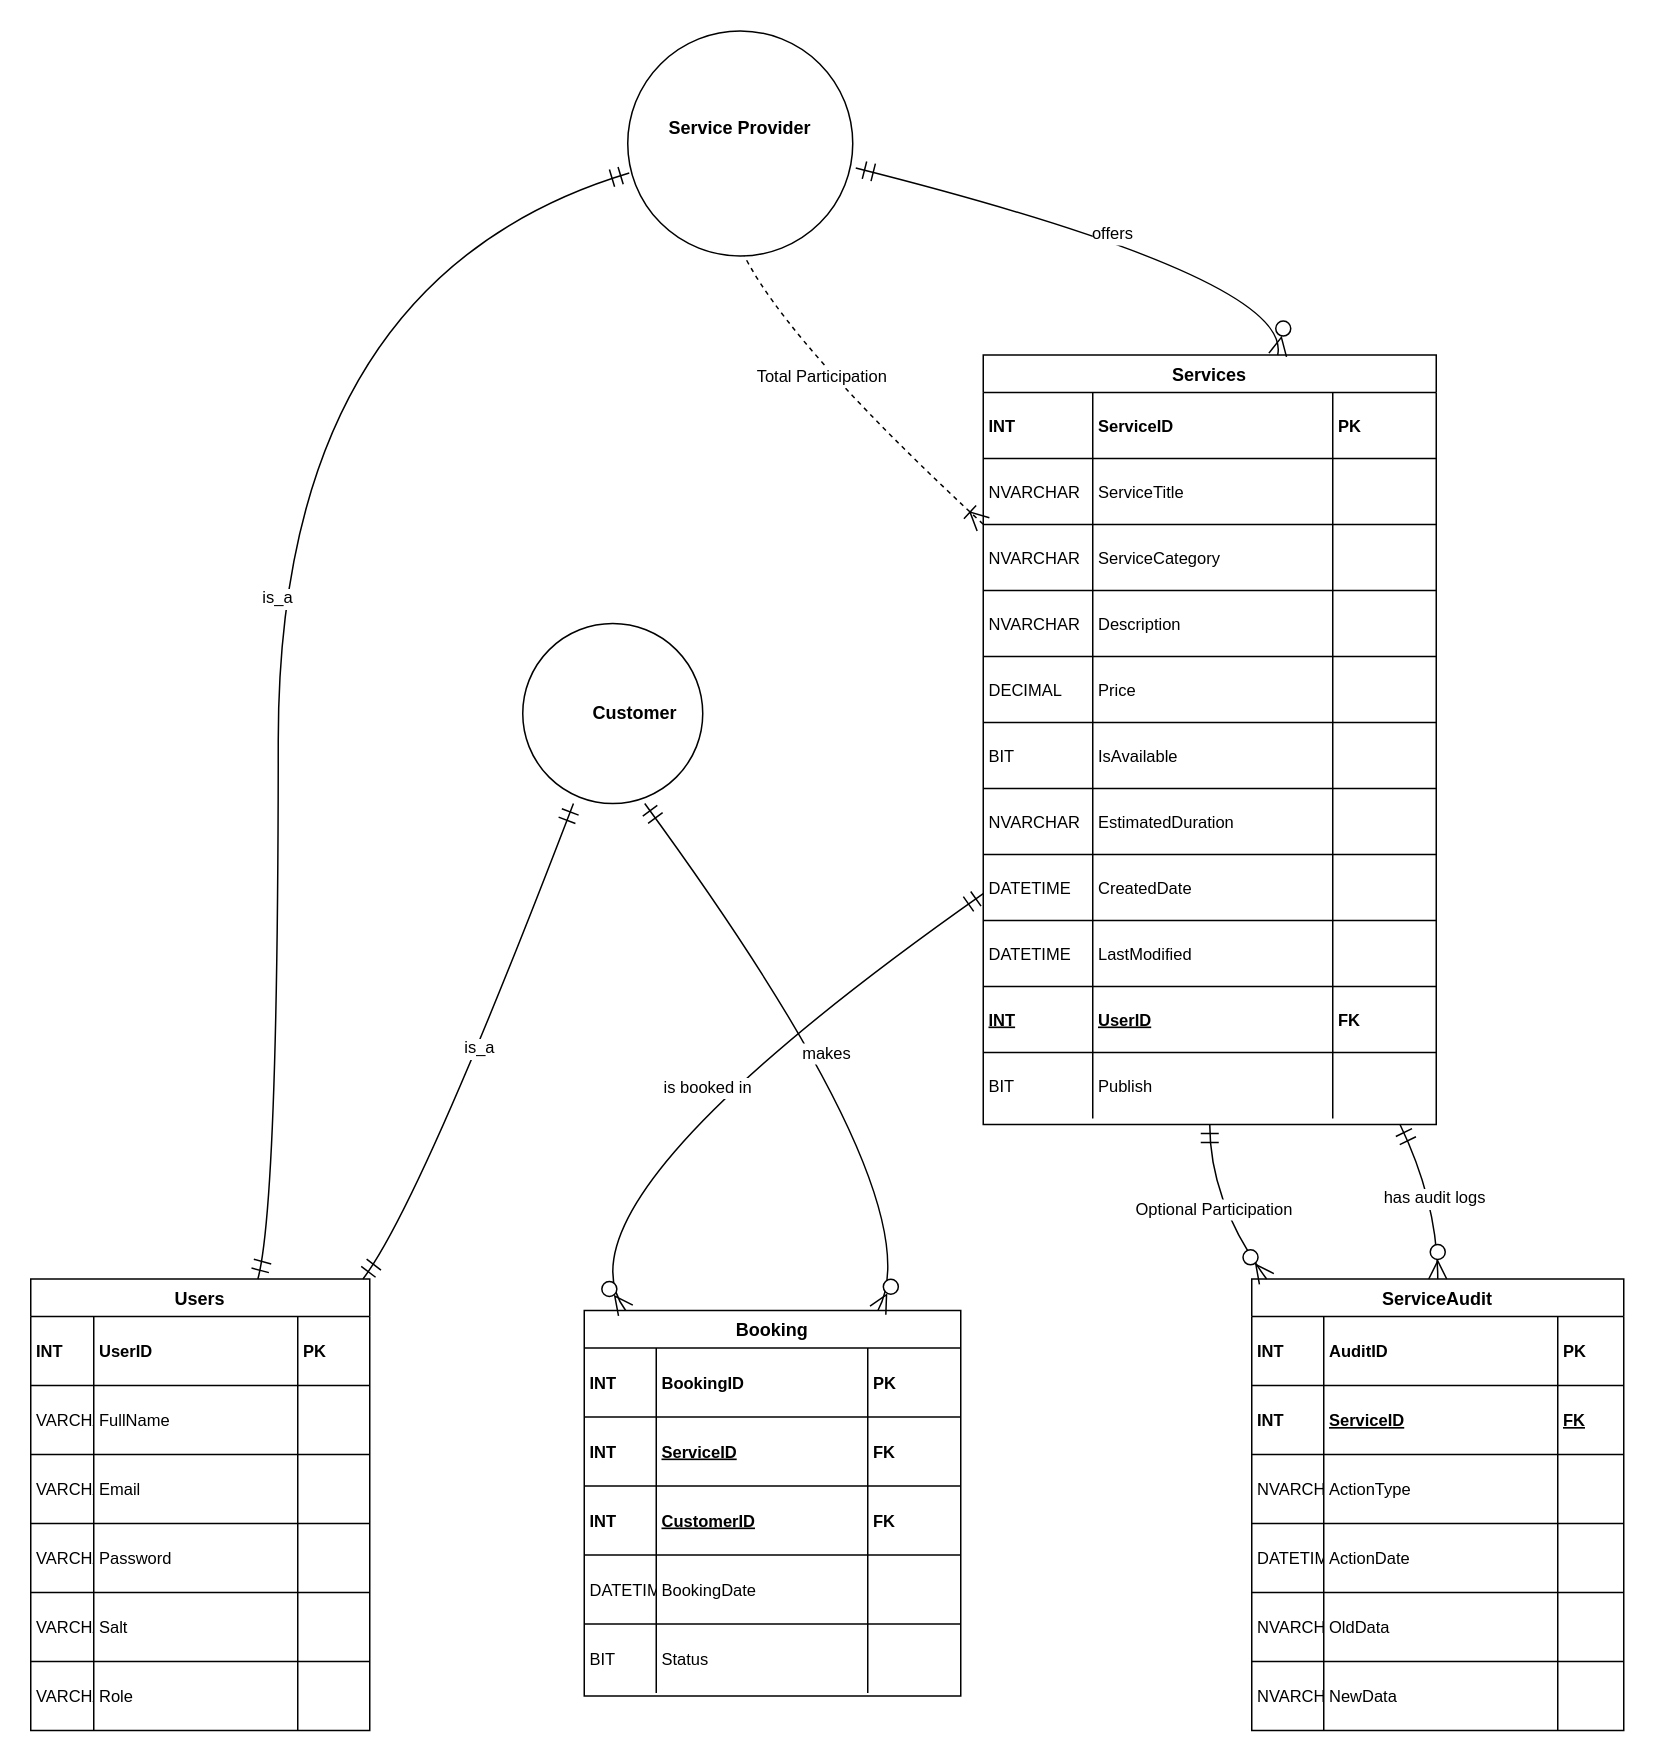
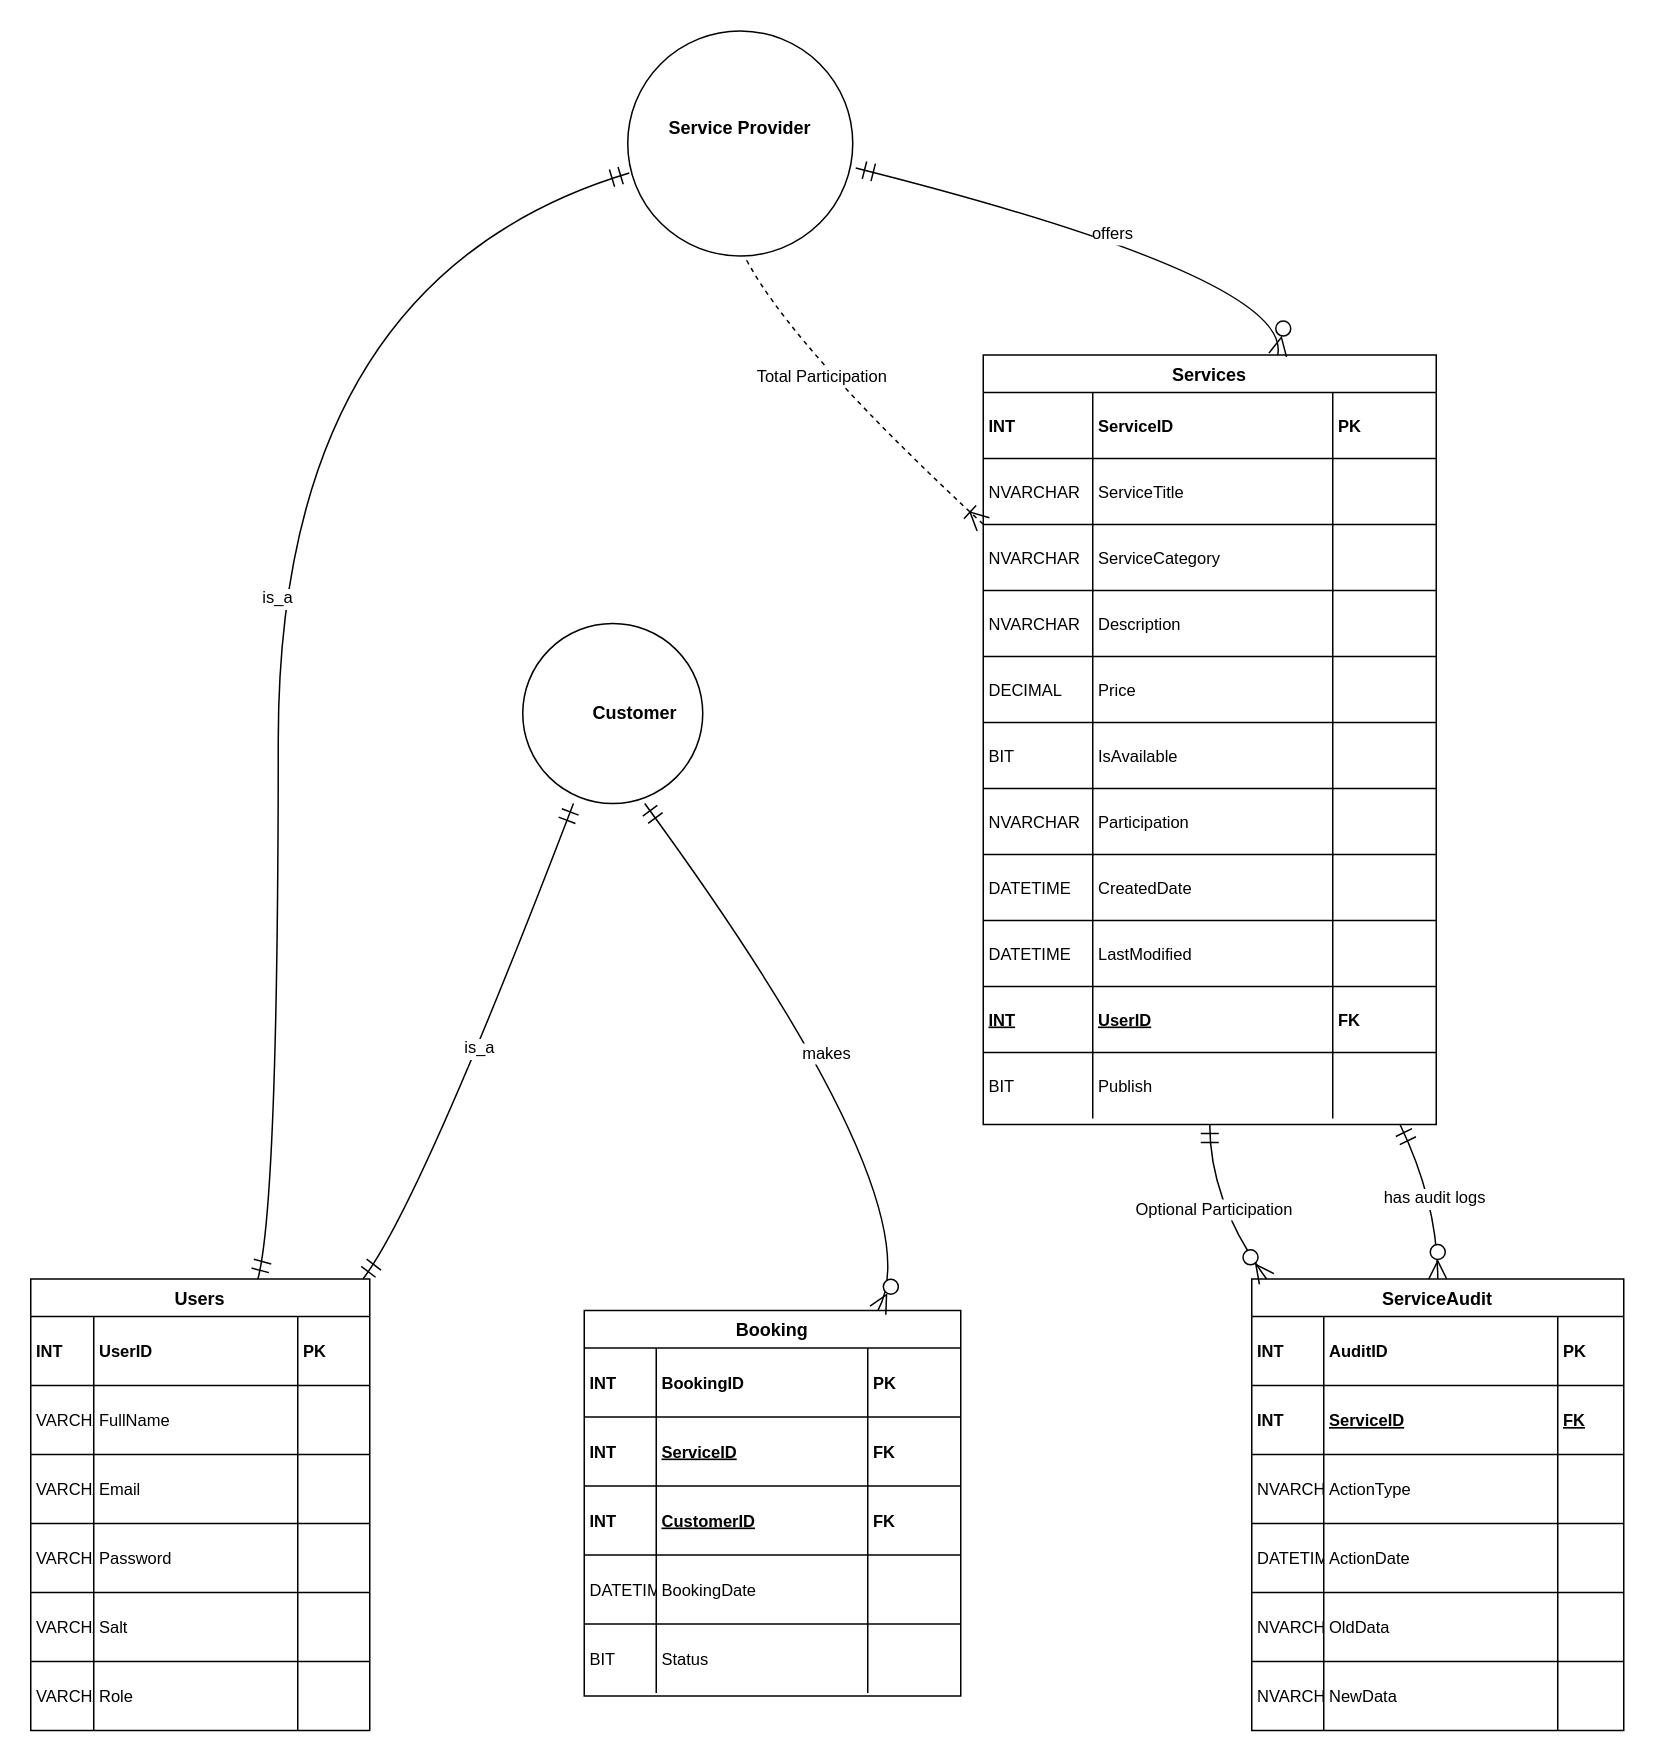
(1172, 822) -> (1152, 822)
(754, 1072) -> none
